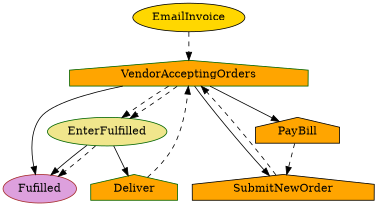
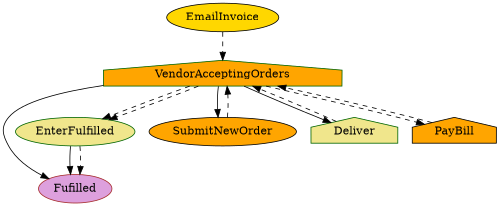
(241, 102) -> (341, 104)
(292, 155) -> (359, 104)
(119, 157) -> (284, 103)
(134, 189) -> (354, 132)
(283, 189) -> (223, 132)
